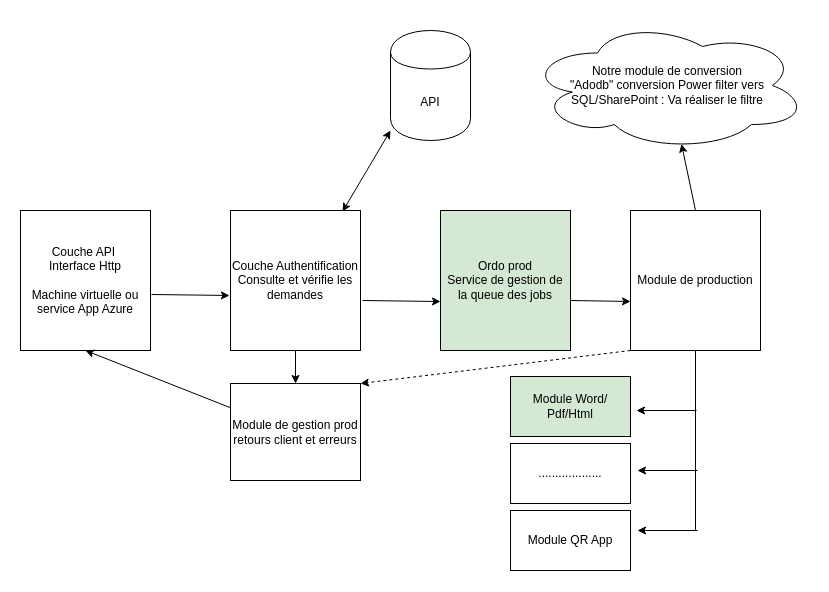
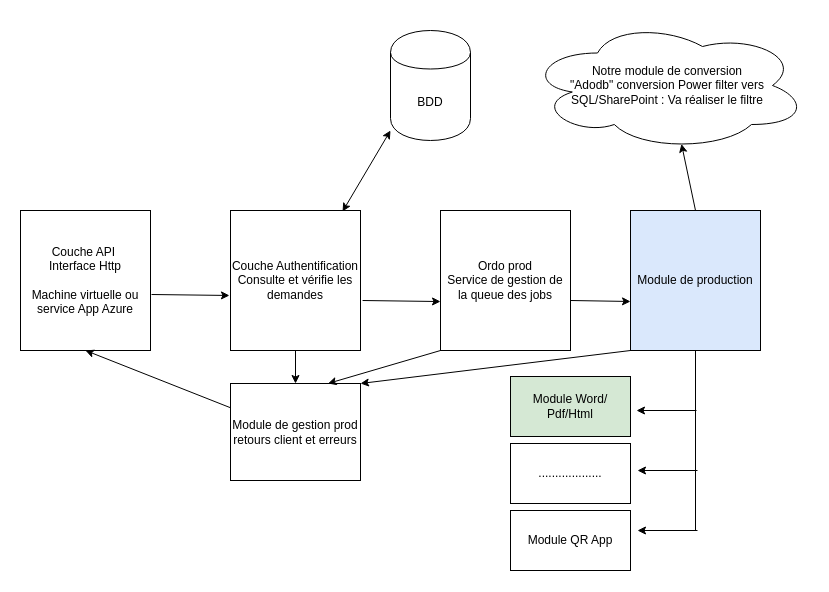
(431, 103) -> (431, 103)
(506, 281) -> (506, 281)
(696, 281) -> (696, 281)
none -> (387, 366)
(497, 367) -> (497, 367)
